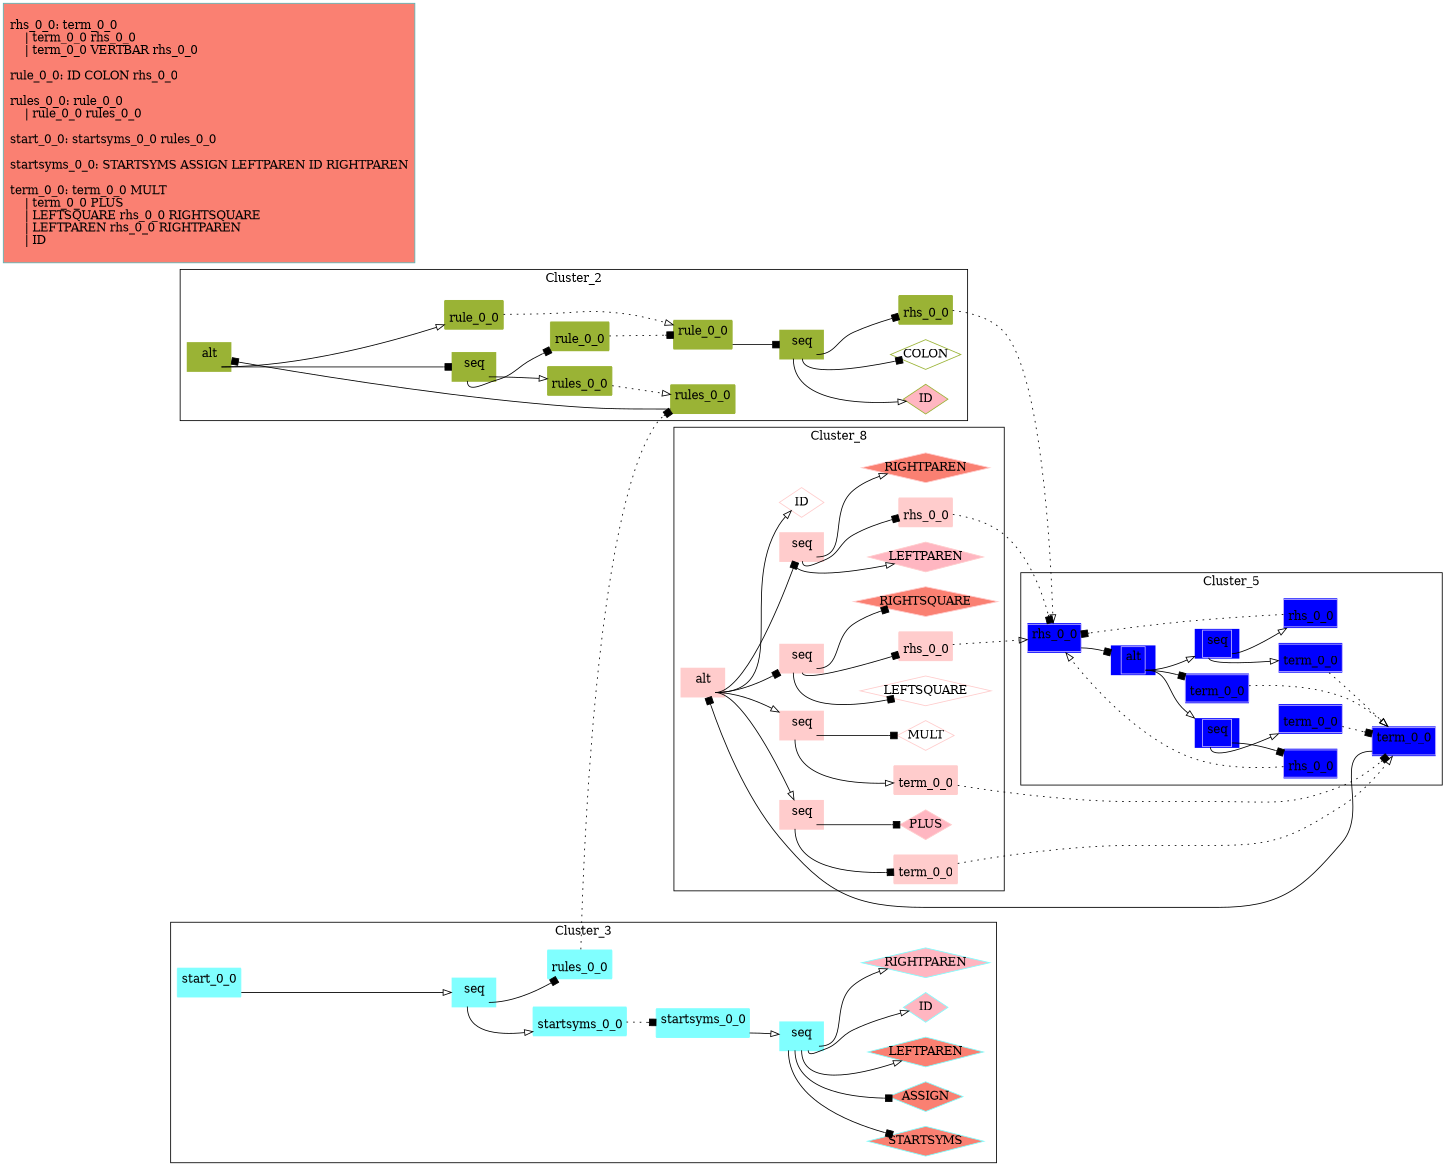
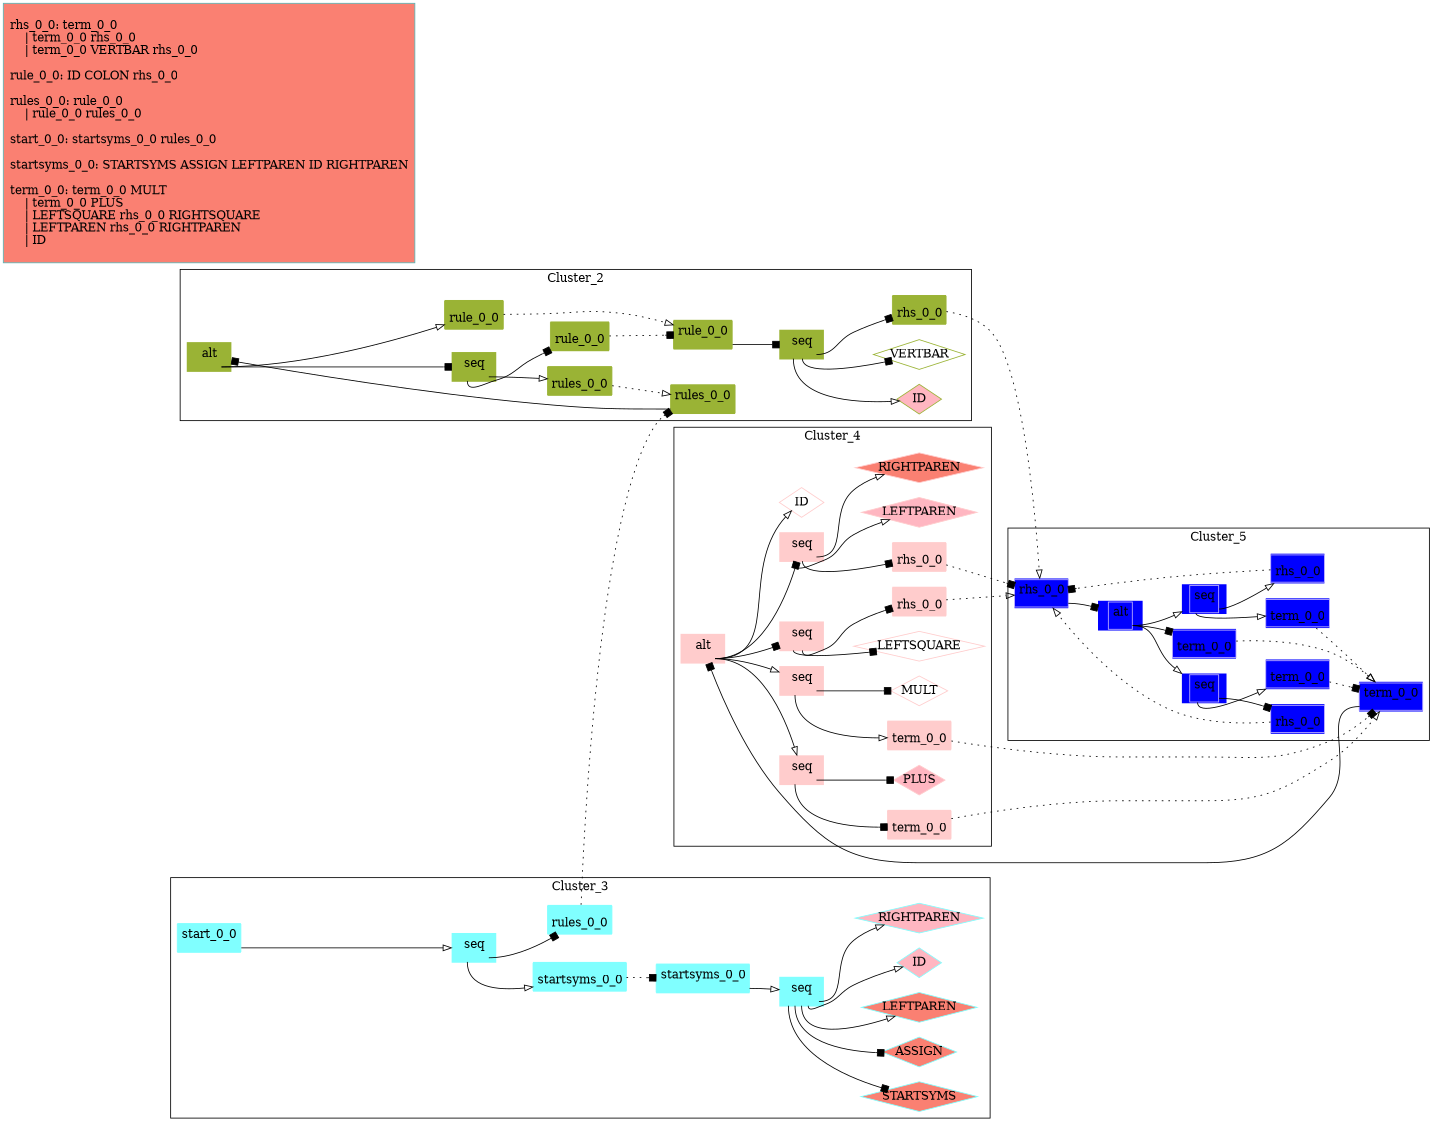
(926, 355) -> (919, 355)
(839, 437) -> (833, 437)
(926, 602) -> none
